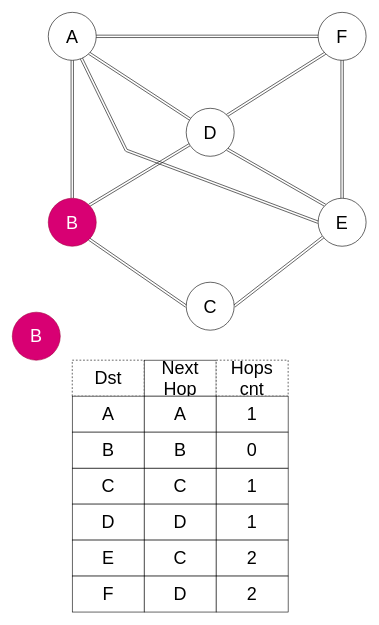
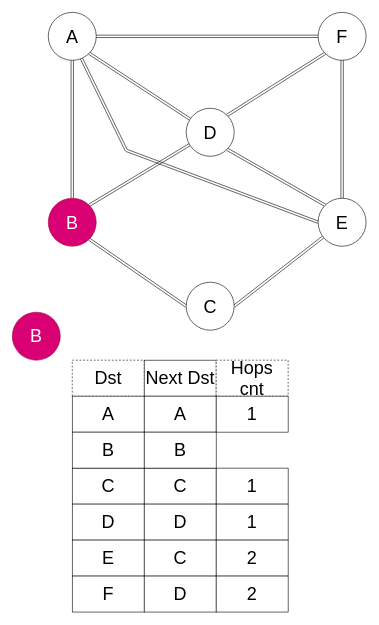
(180, 378) -> (180, 378)
(252, 450) -> none
